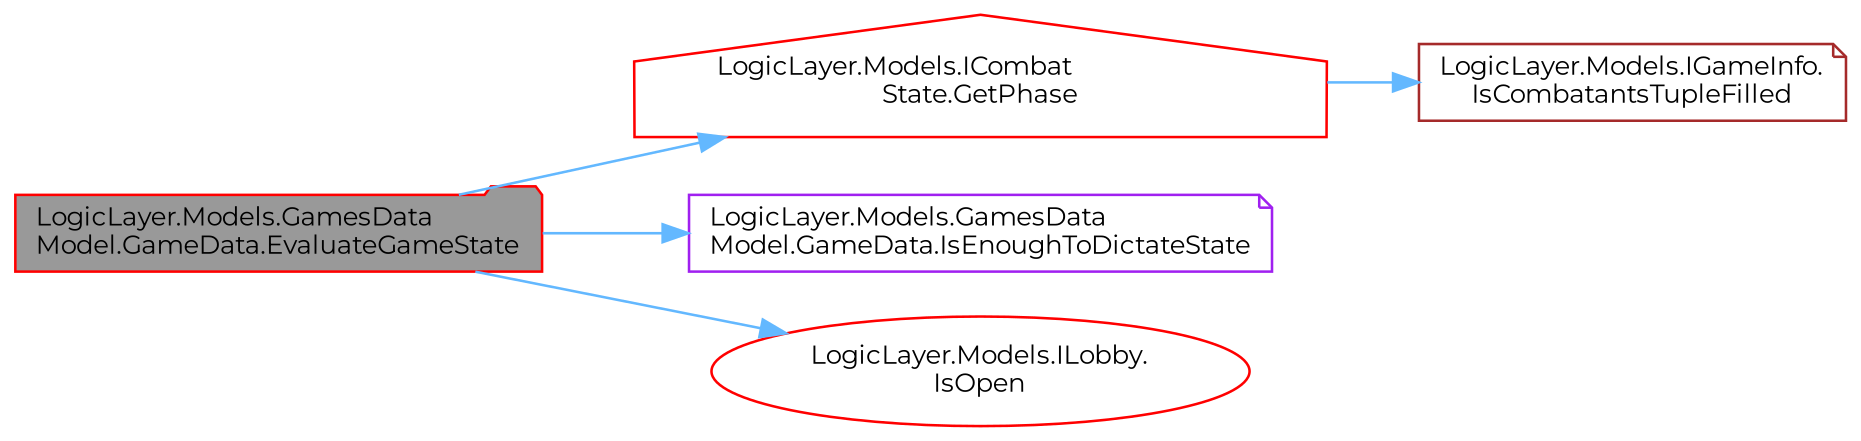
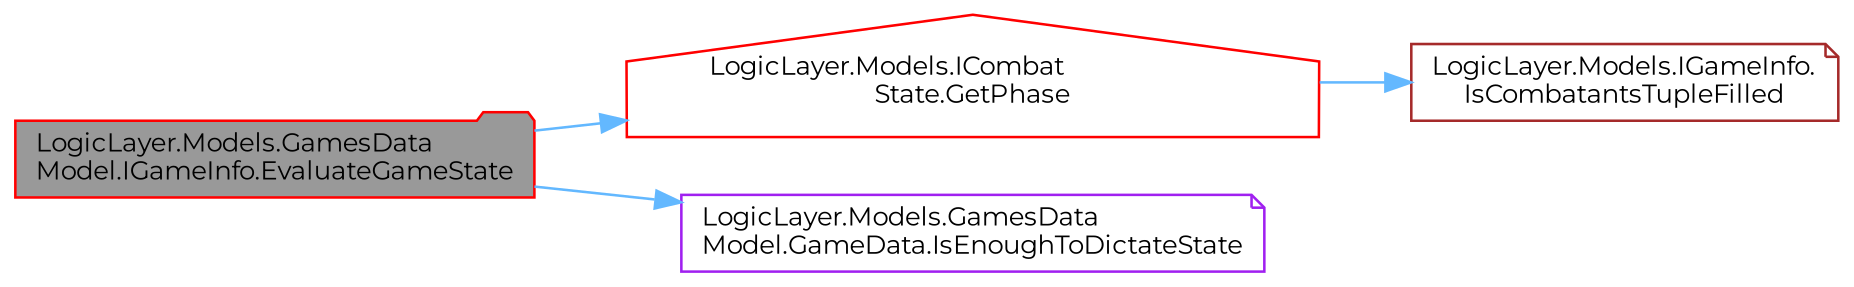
(279, 233) -> (275, 159)
(981, 371) -> none
